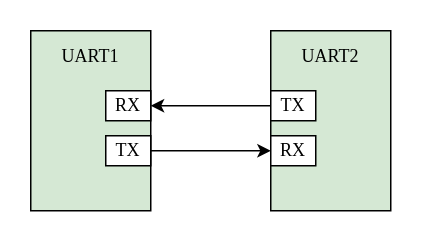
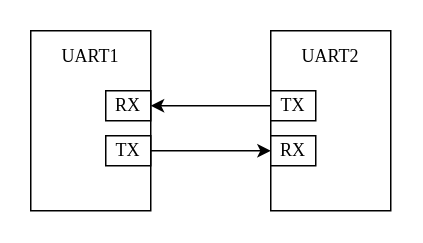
(91, 121) -> (91, 121)
(331, 121) -> (331, 121)
